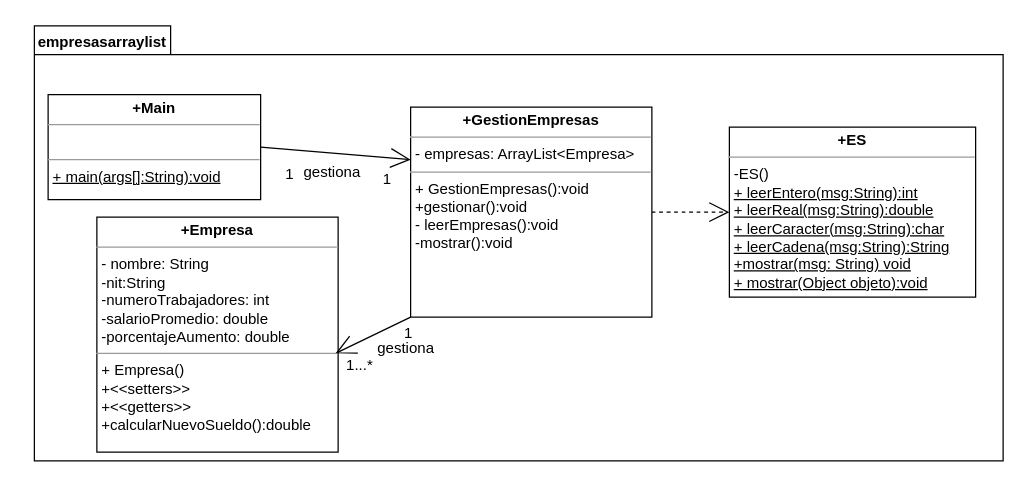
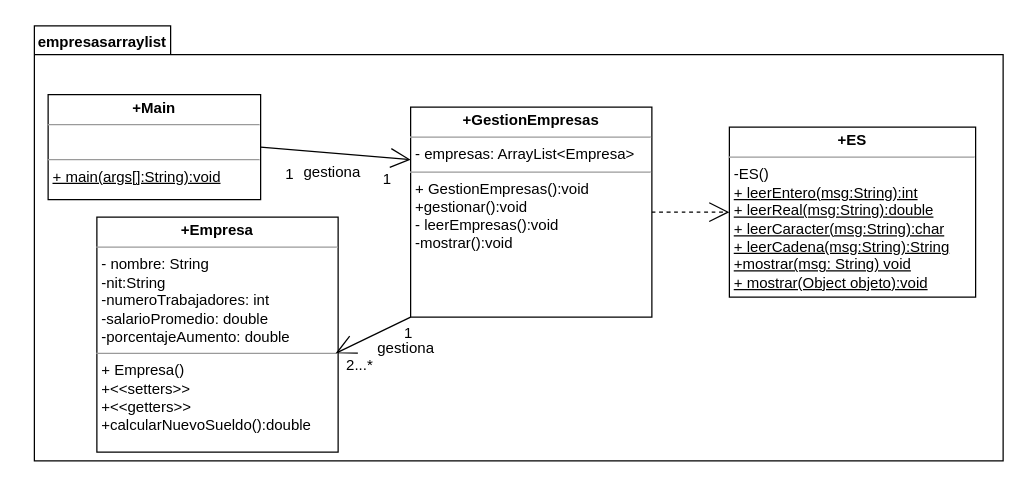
(360, 366) -> (360, 366)
